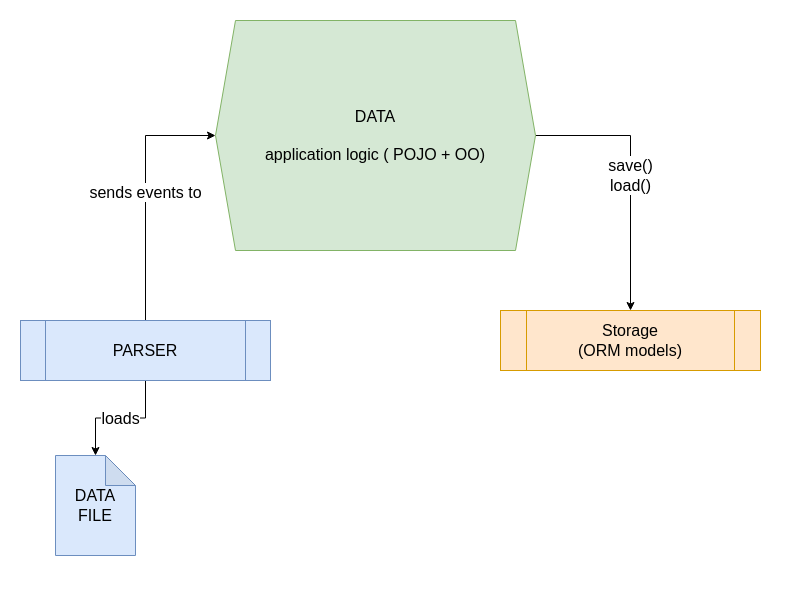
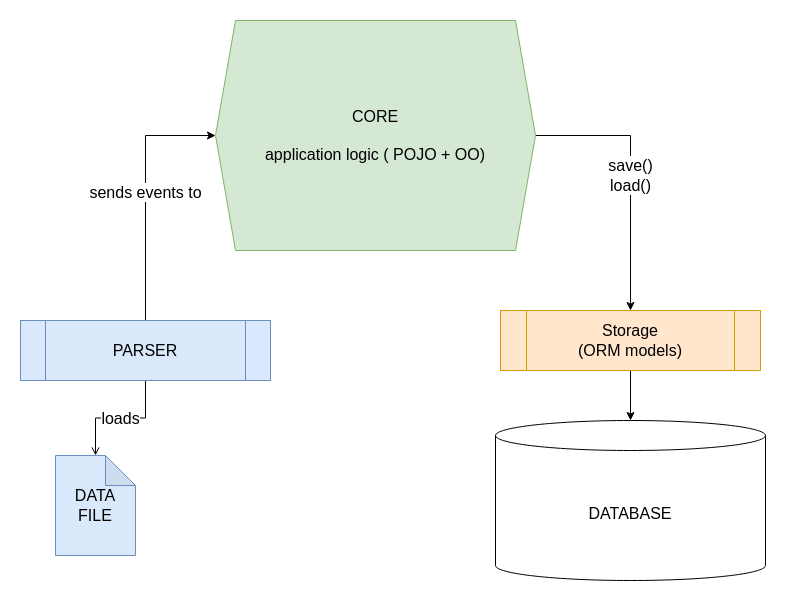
(376, 136) -> (376, 136)
none -> (631, 392)
(96, 447) -> (96, 448)
none -> (631, 501)
